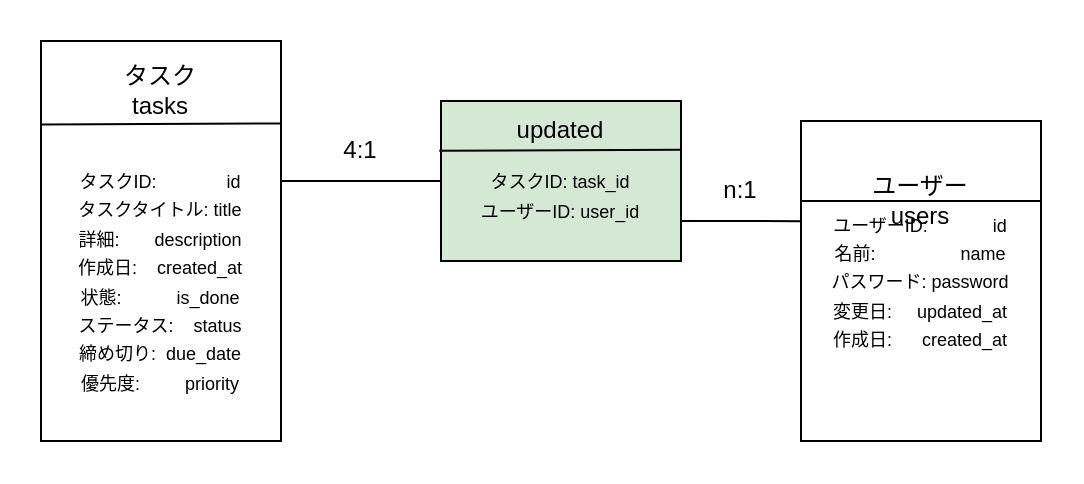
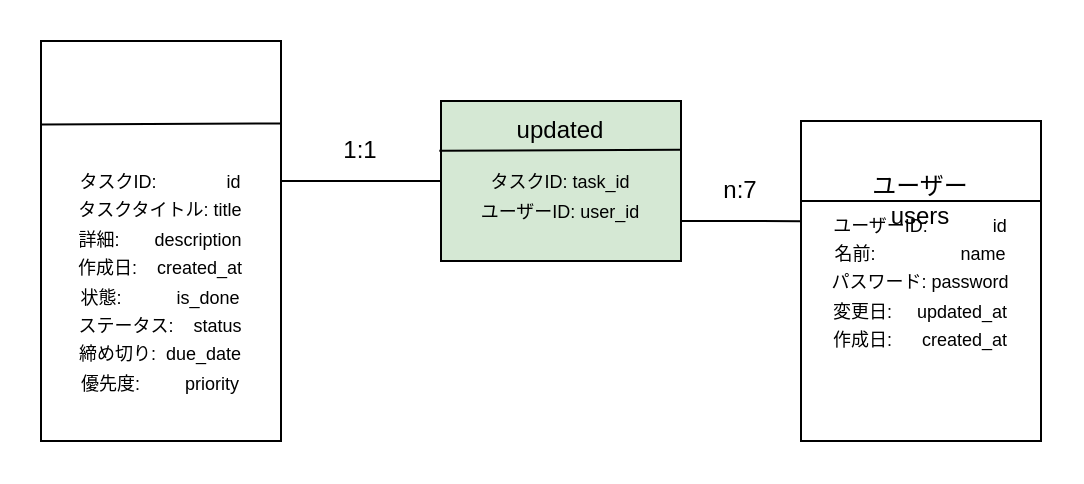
(161, 91) -> none
(361, 151) -> (361, 151)
(741, 191) -> (741, 191)
